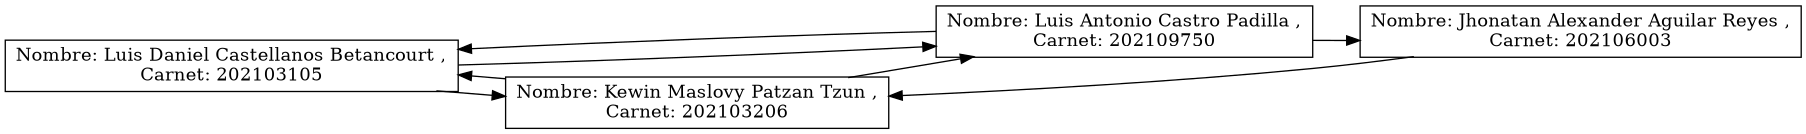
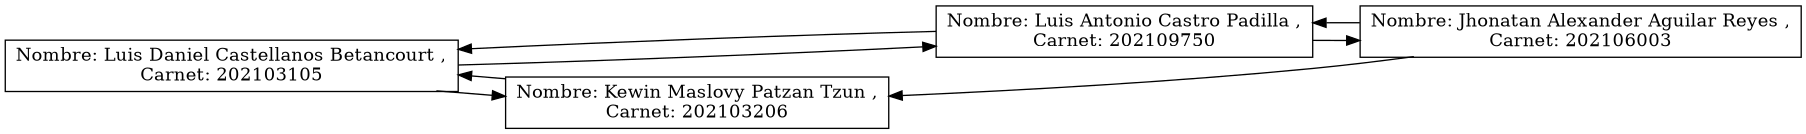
(904, 68) -> (1343, 23)
